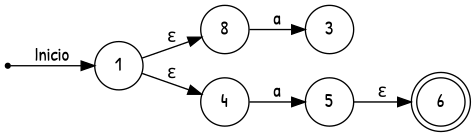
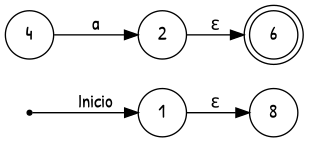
(330, 30) -> none
(165, 82) -> none
(330, 102) -> (162, 35)
